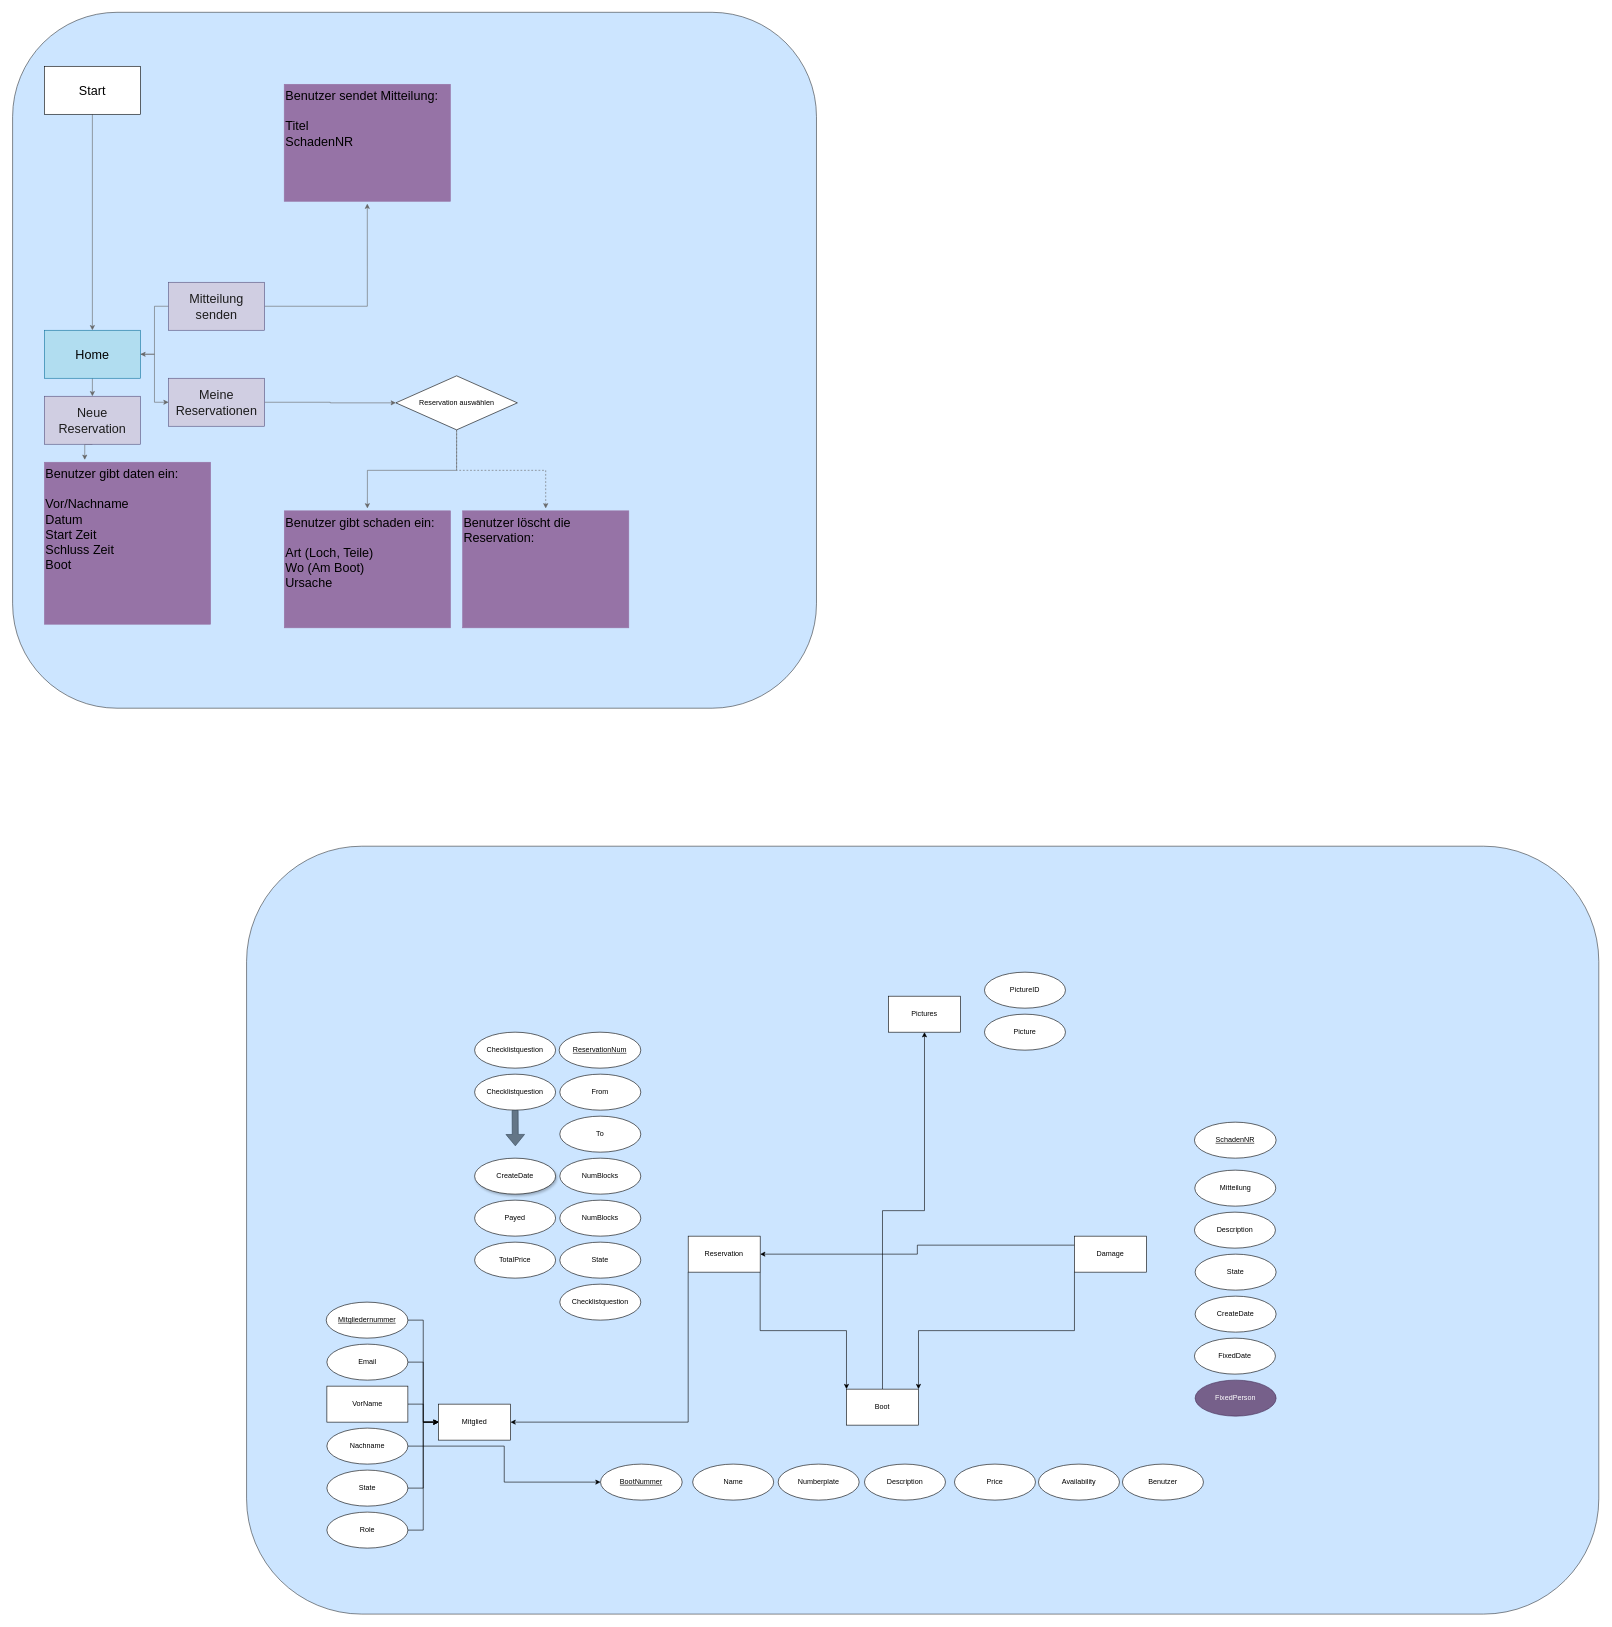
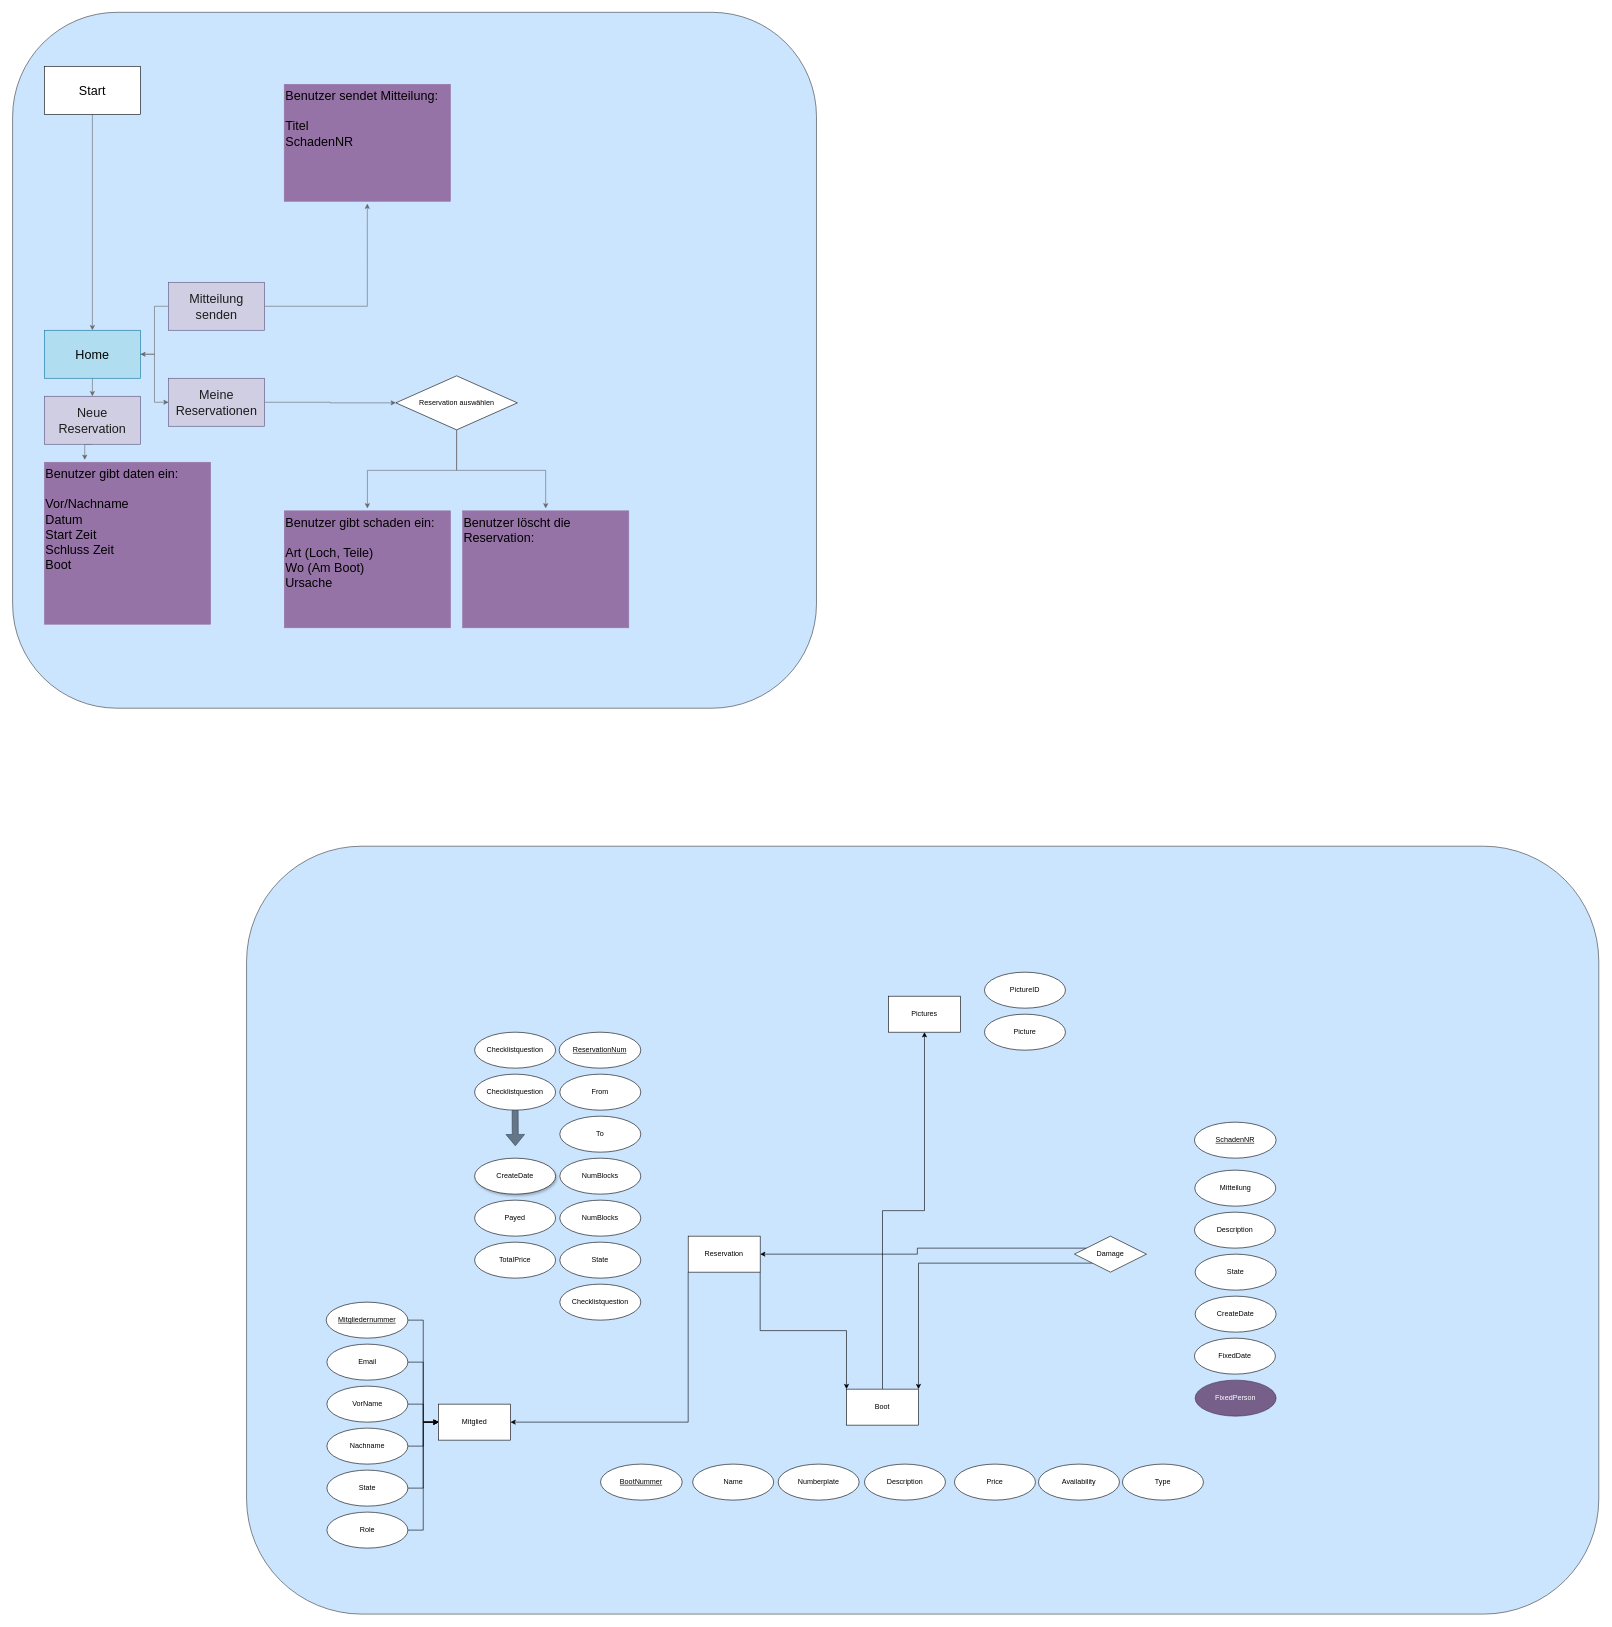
(518, 470) -> (518, 470)
(1110, 1254) -> (1110, 1254)
(367, 1404) -> (367, 1404)
(504, 1481) -> (420, 1446)
(1163, 1482) -> (1163, 1482)
